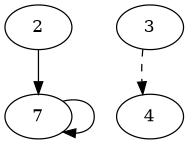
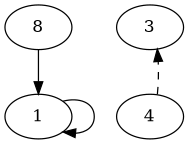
(38, 27) -> (38, 27)
(142, 66) -> (158, 78)
(38, 117) -> (38, 117)
